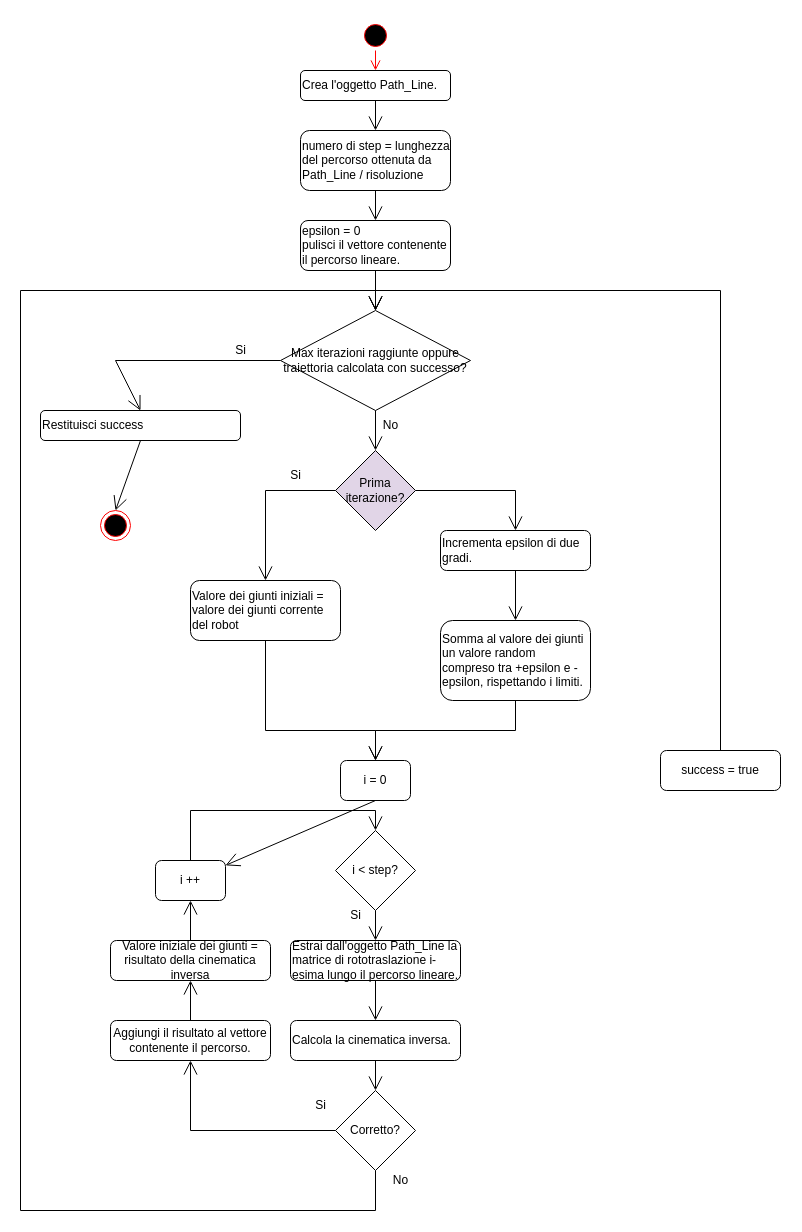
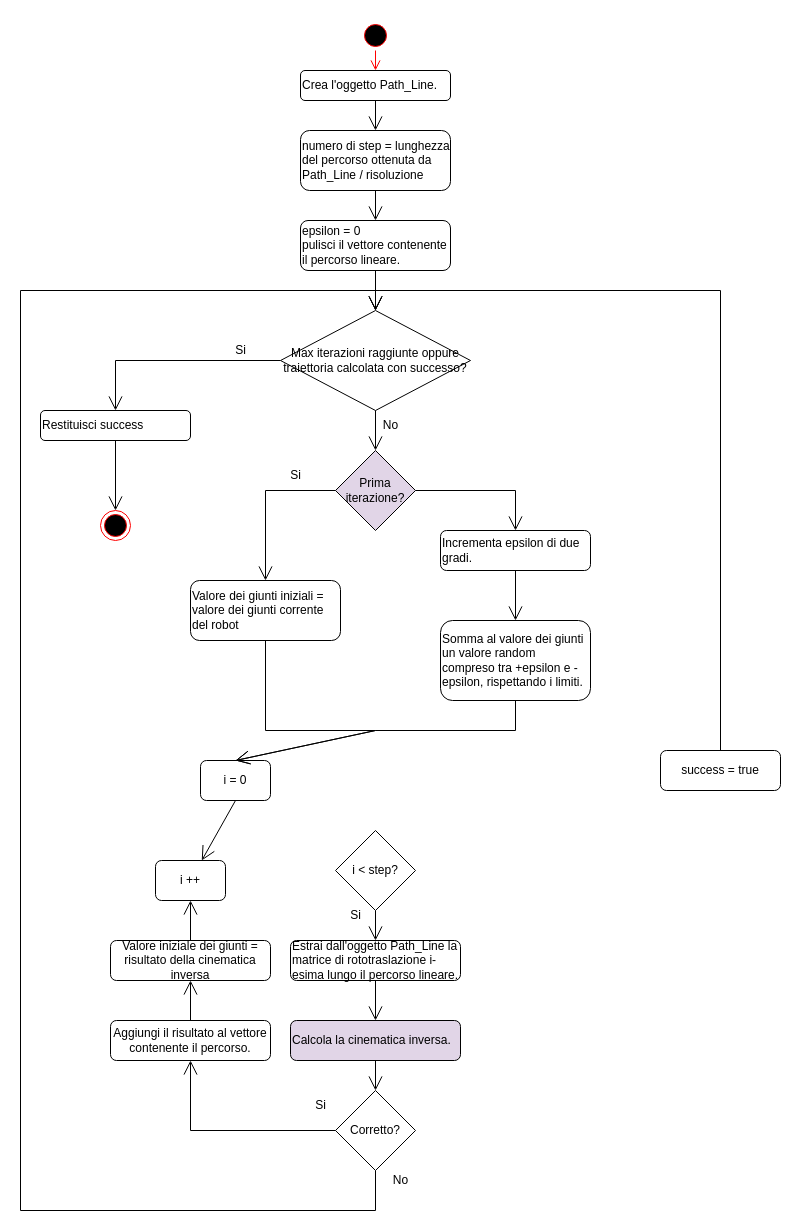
(141, 426) -> (116, 426)
(376, 781) -> (236, 781)
(267, 811) -> none
(376, 1041) -> (376, 1041)
